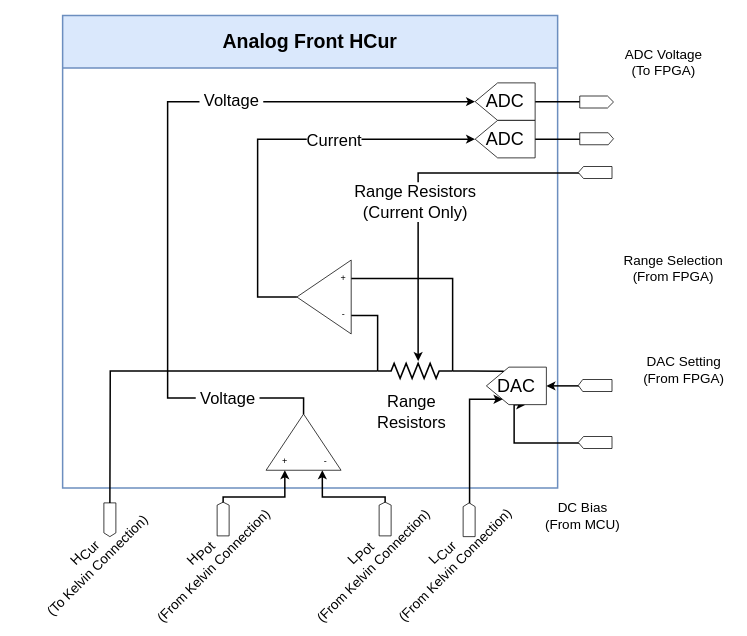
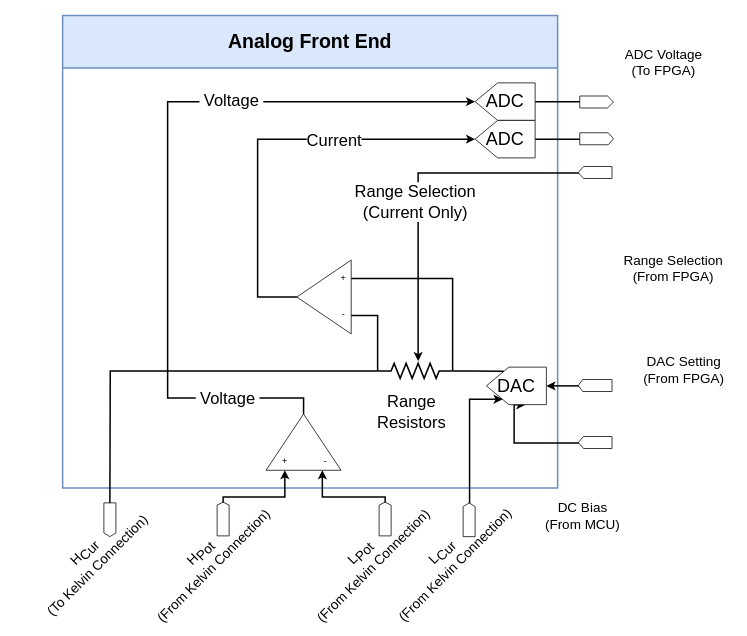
(310, 42) -> (310, 42)
(416, 202) -> (416, 202)
